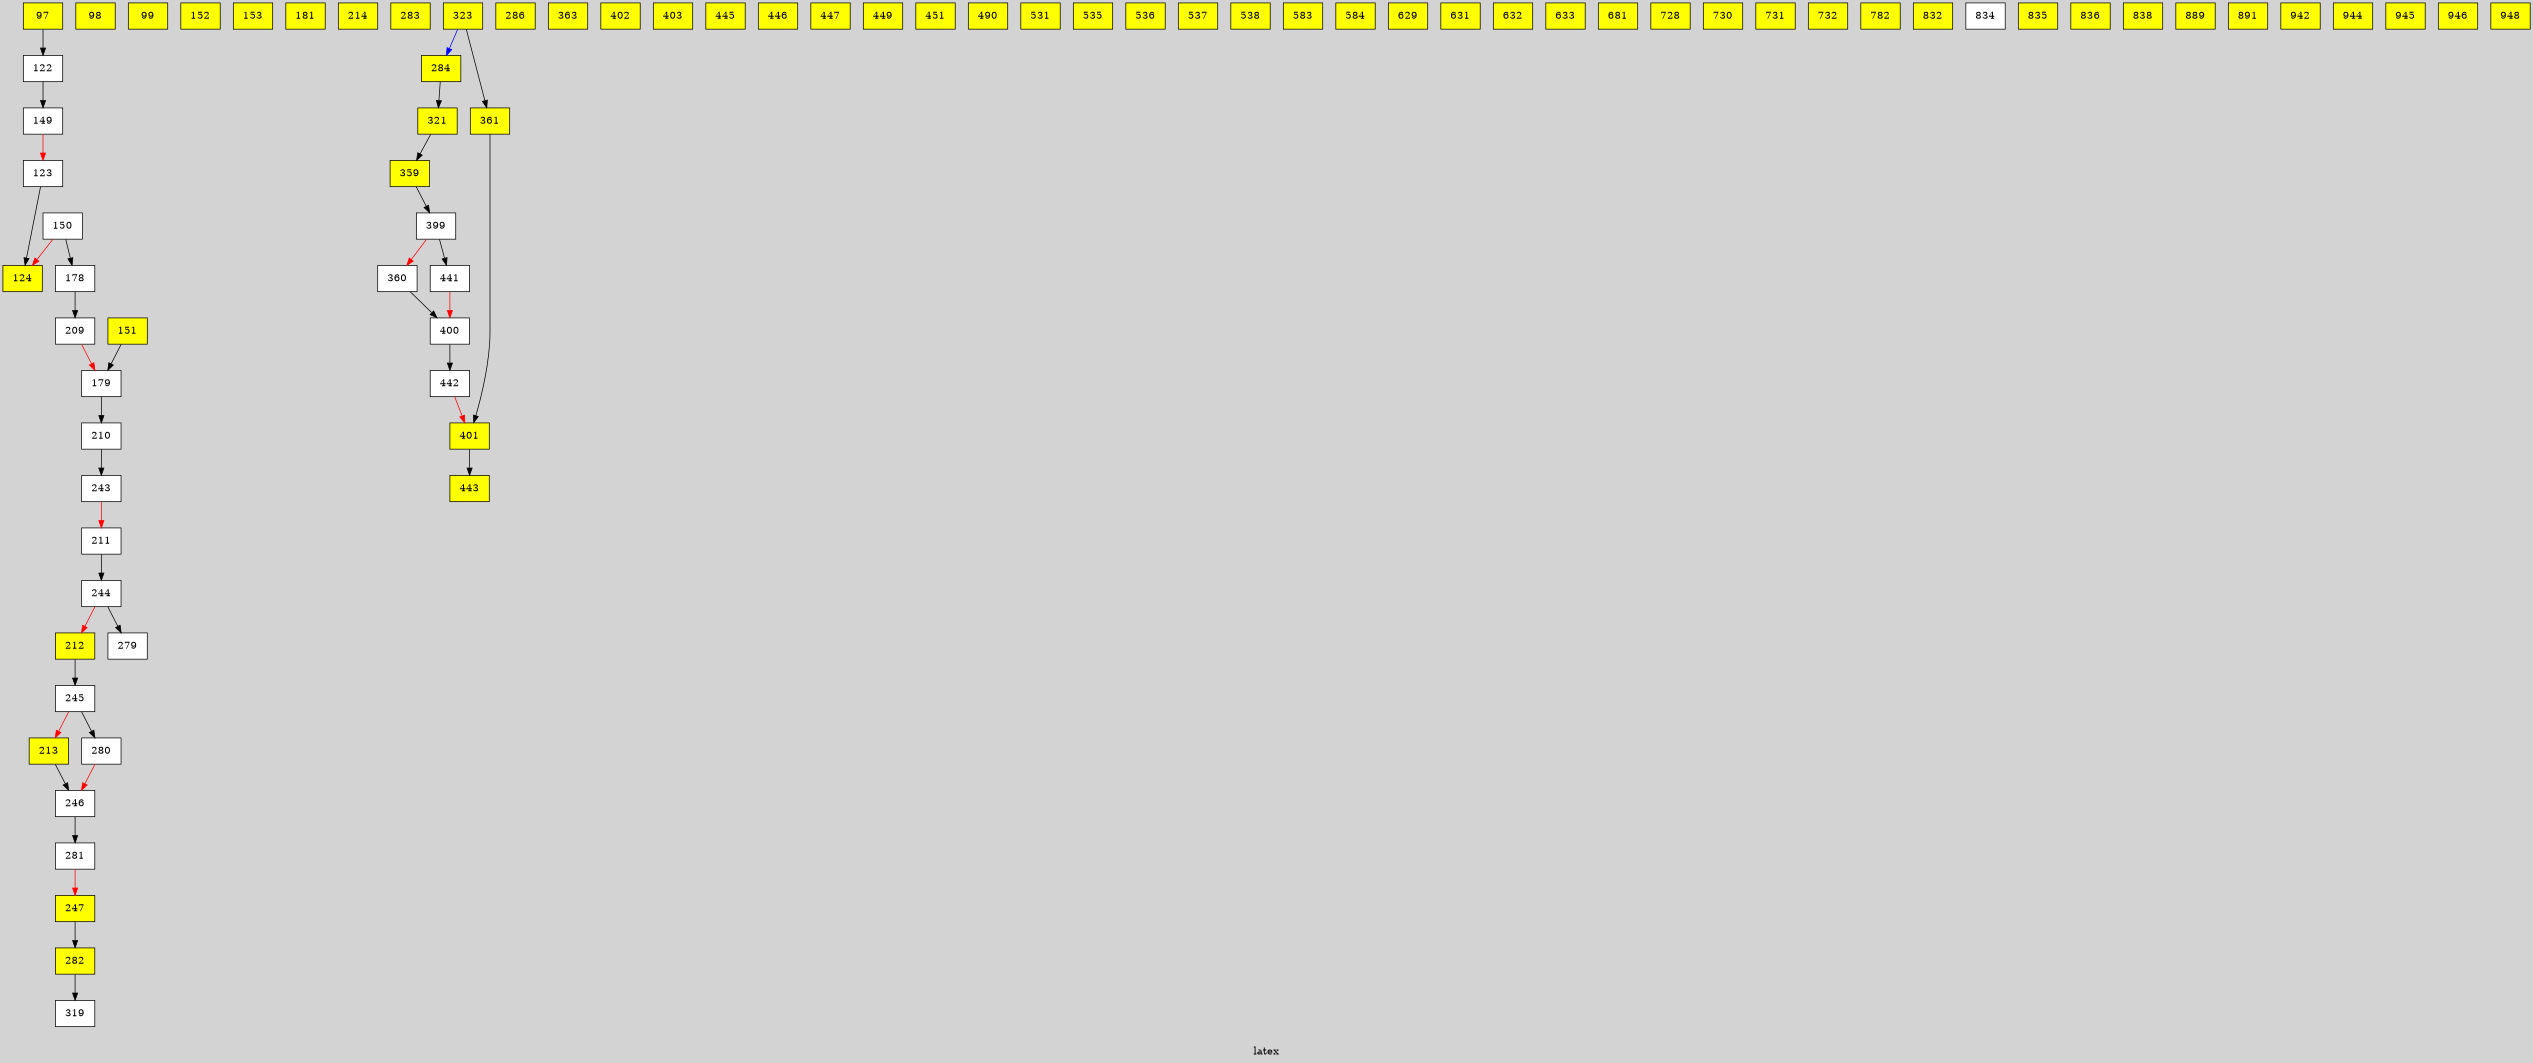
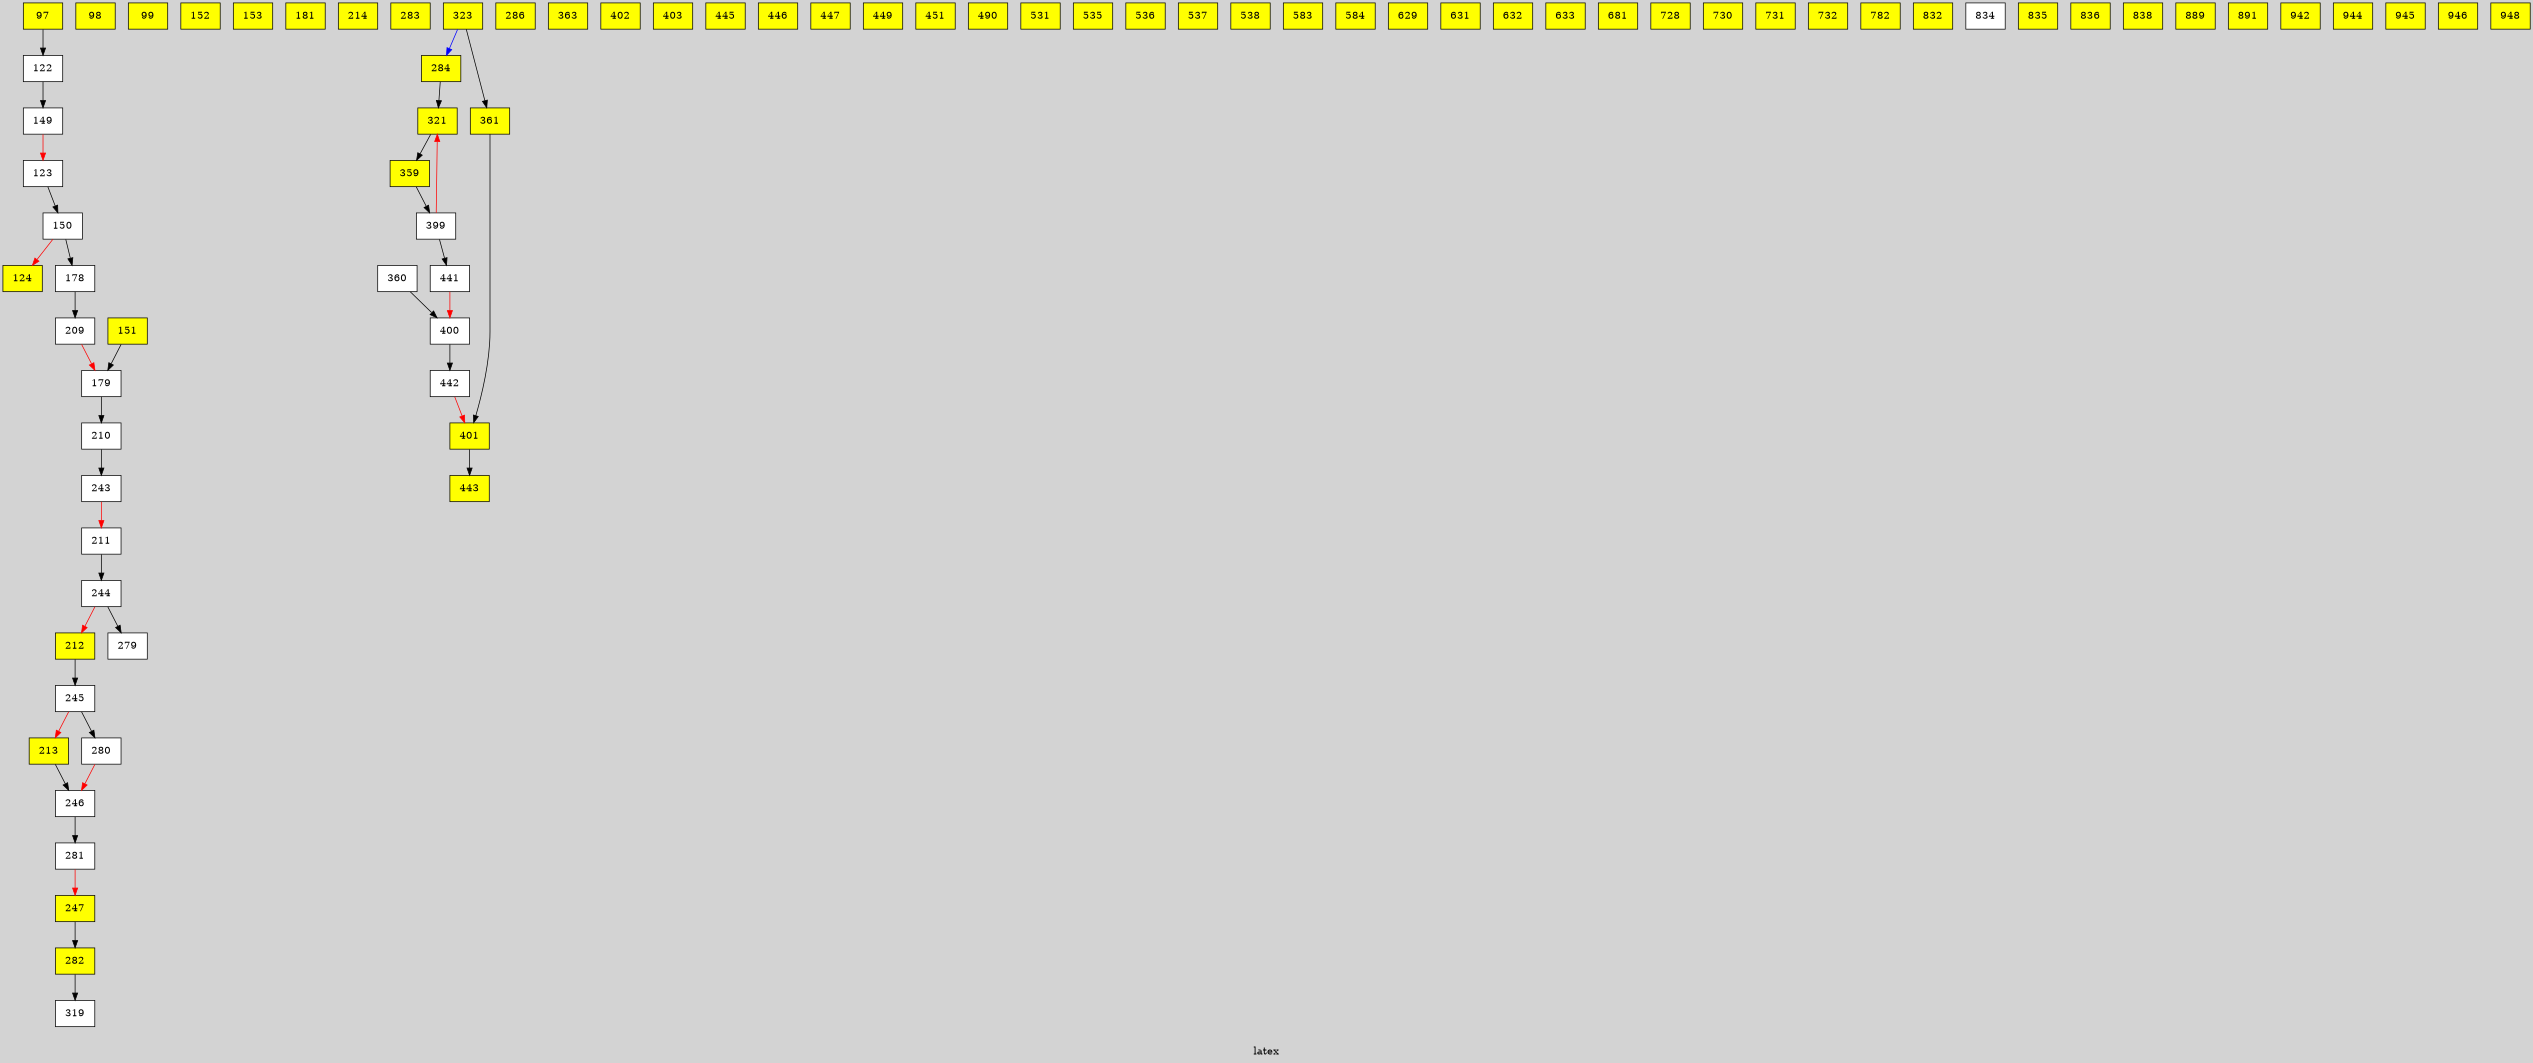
(34, 222) -> (52, 196)
(419, 249) -> (437, 177)
